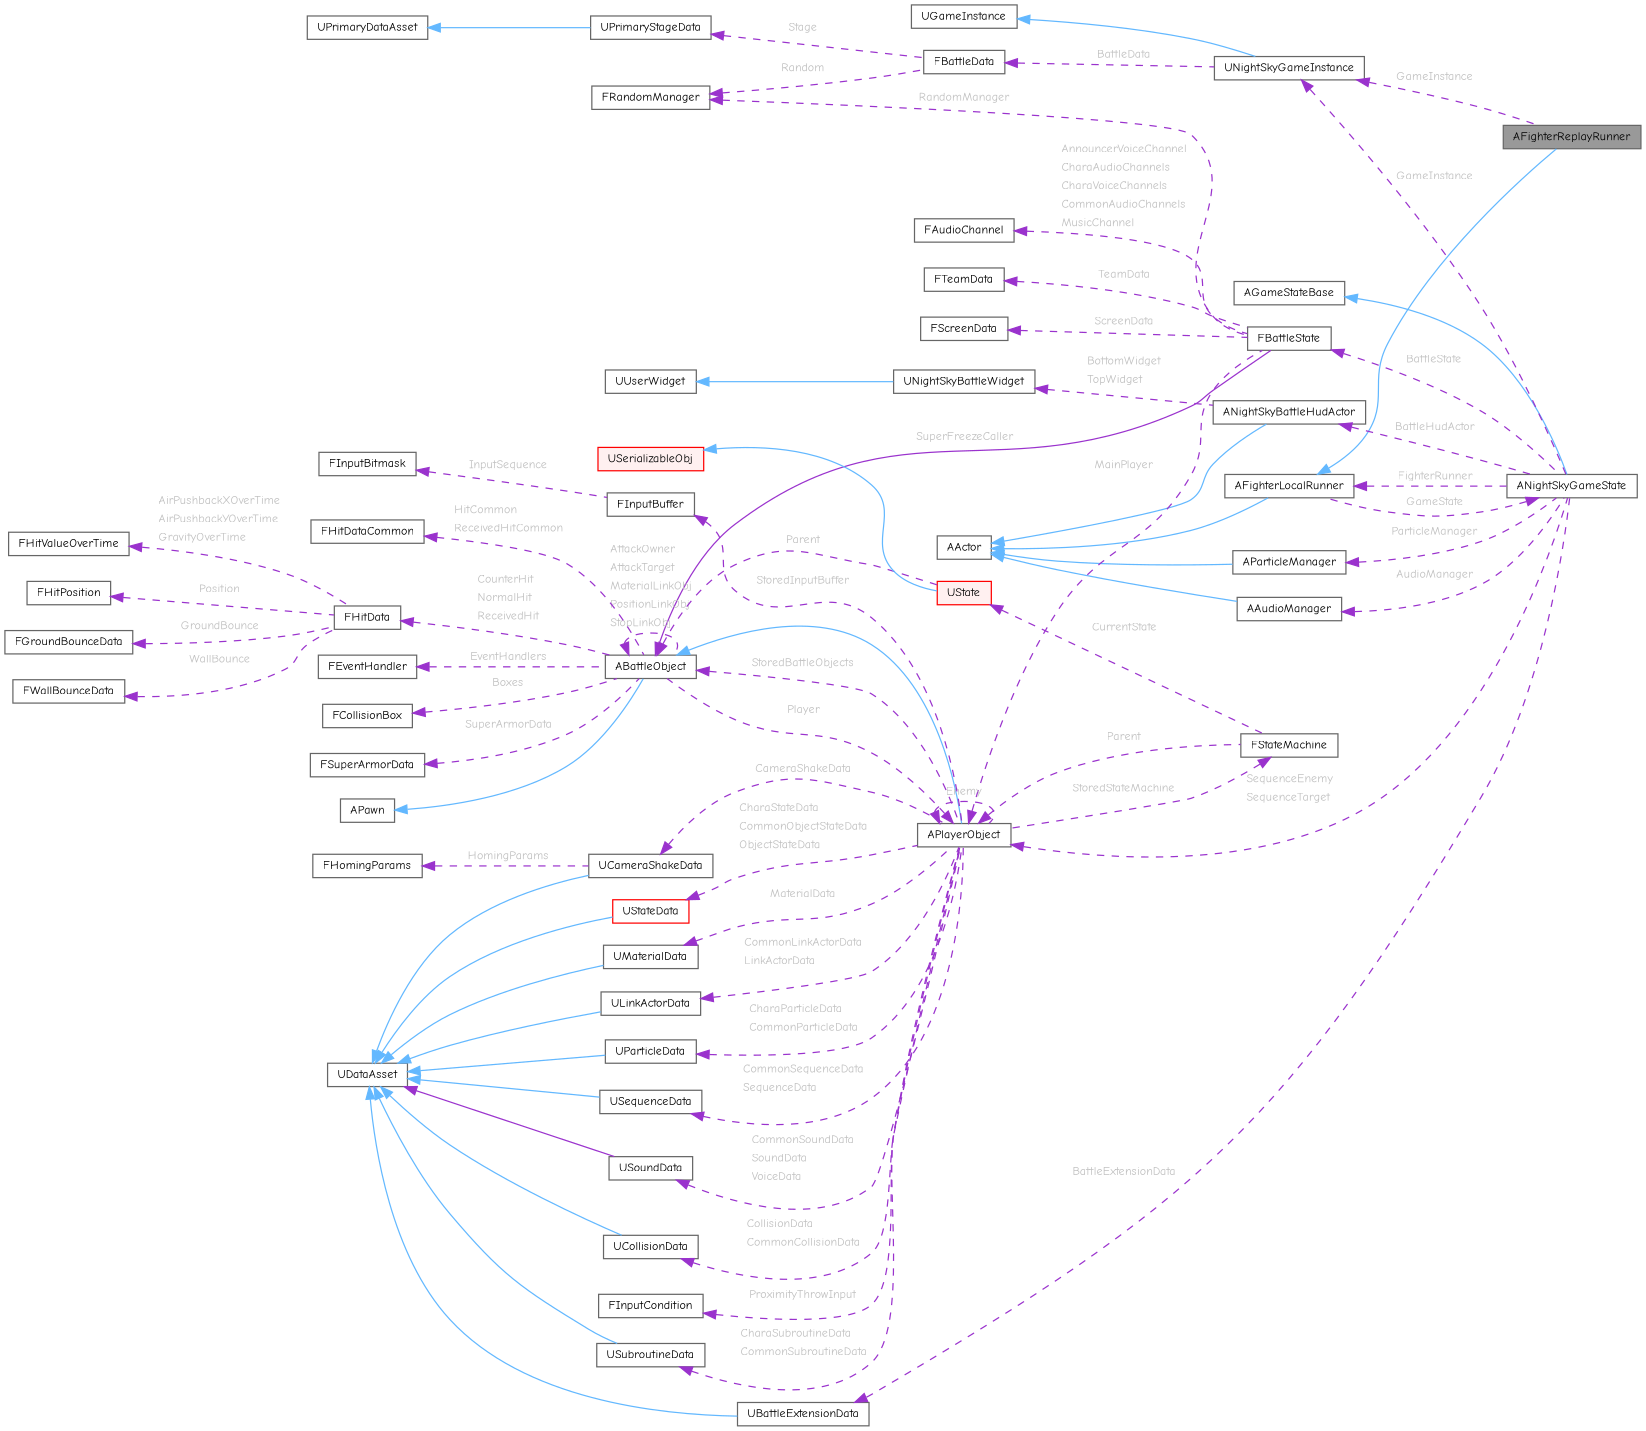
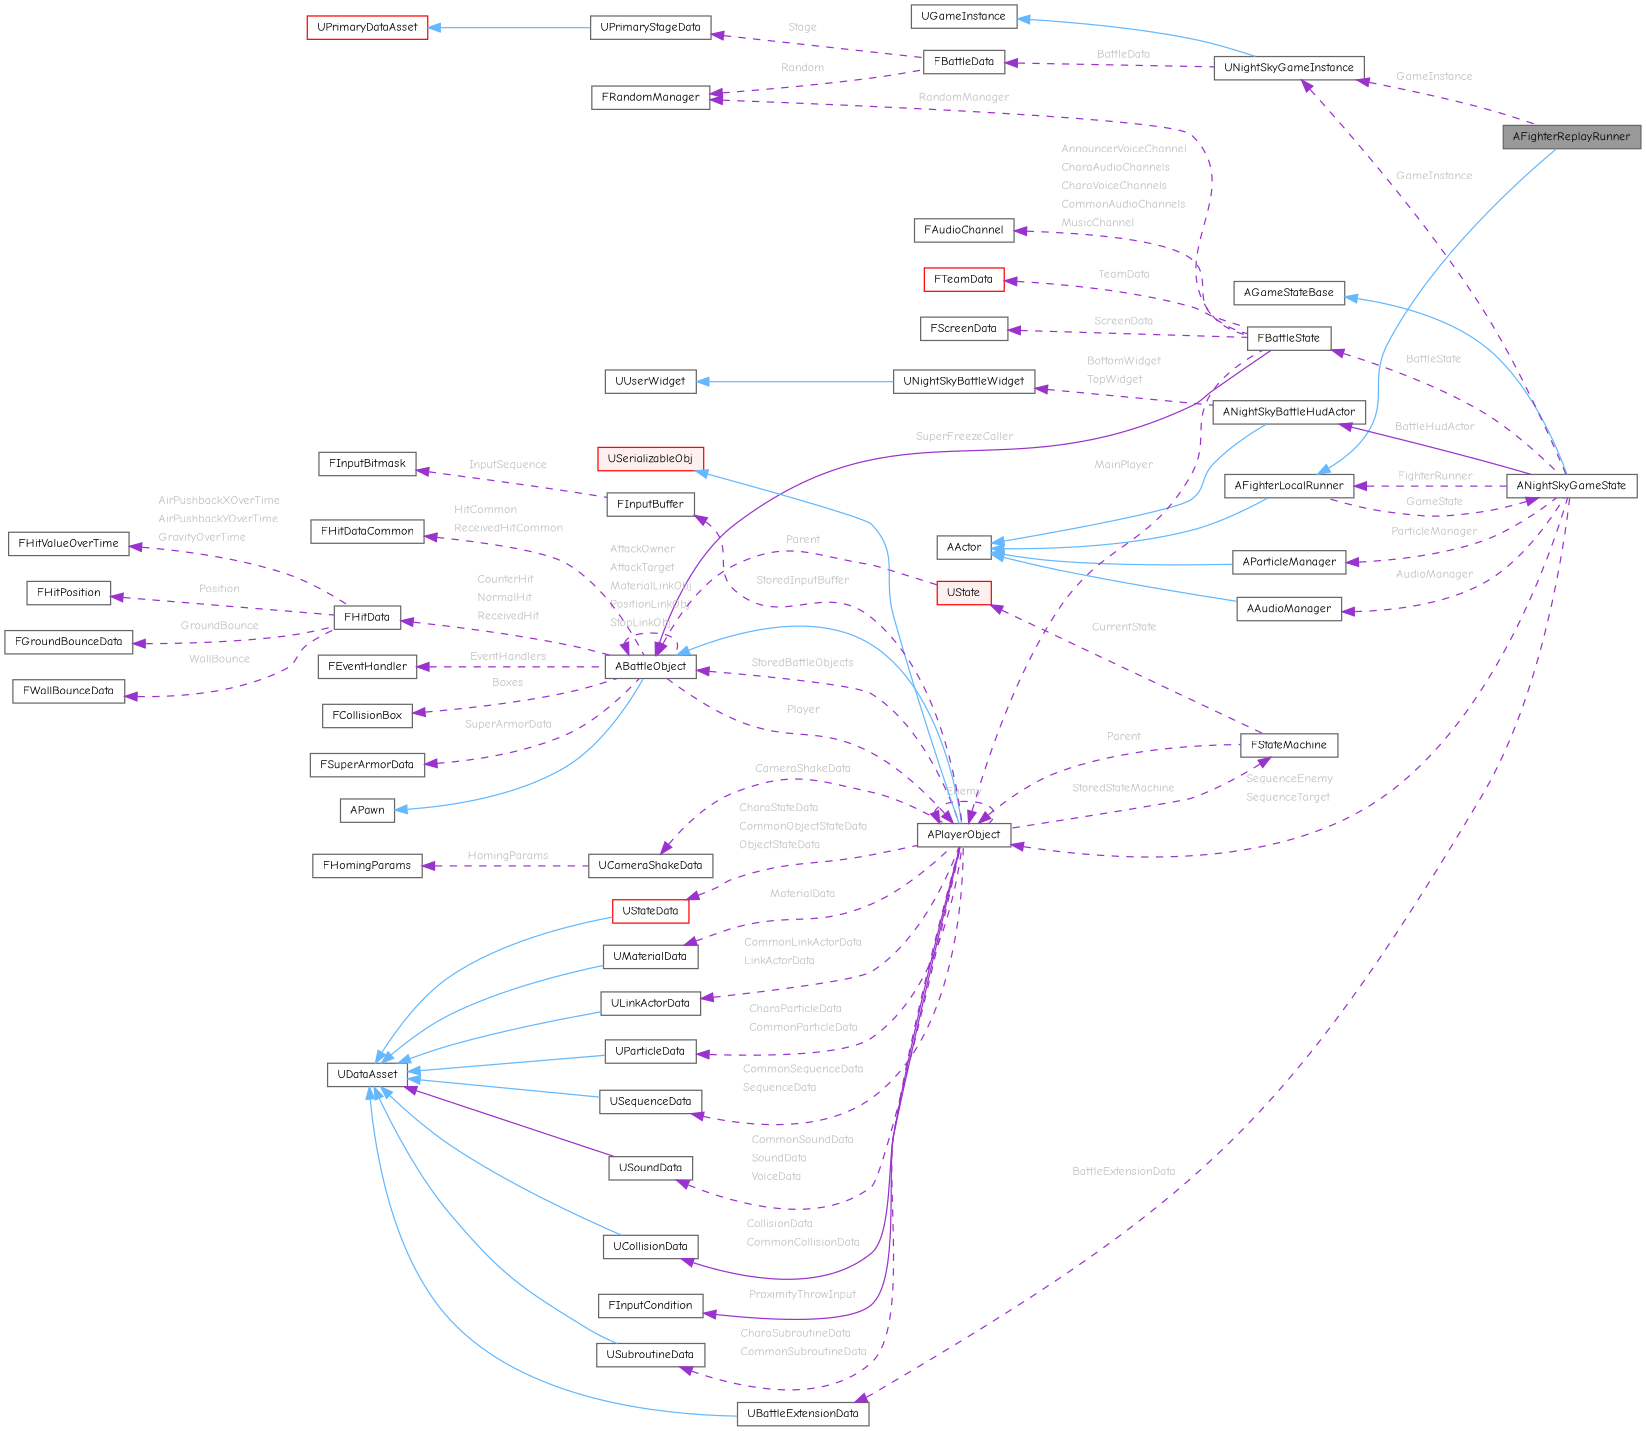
(368, 28) -> (368, 28)
(964, 280) -> (964, 280)
(1442, 450) -> (1442, 450)
(863, 478) -> (890, 591)
(455, 931) -> none
(883, 1231) -> (883, 1231)
(884, 1278) -> (884, 1278)
